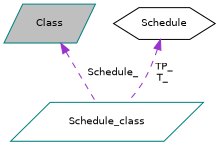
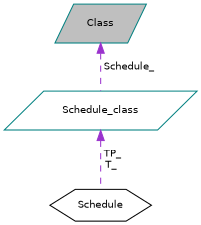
(146, 78) -> (101, 165)
